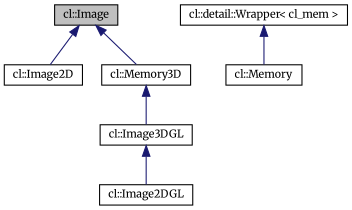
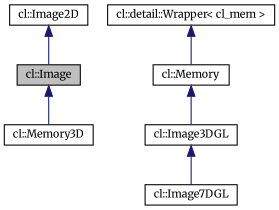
(61, 49) -> (49, 51)
(146, 111) -> (191, 111)
(146, 195) -> (191, 195)
